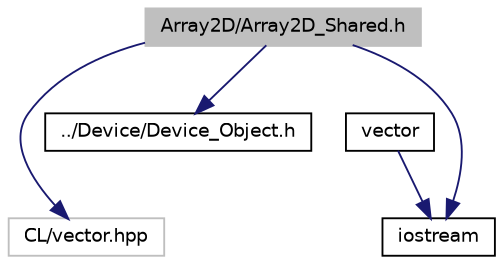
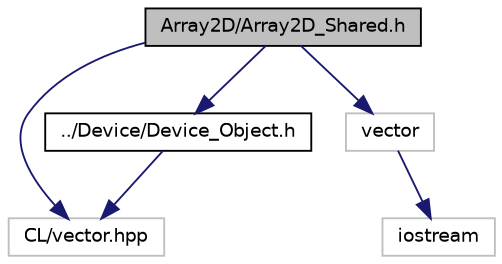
(283, 27) -> (283, 27)
(442, 100) -> (329, 73)
(390, 132) -> (390, 132)
none -> (139, 178)
(439, 237) -> (439, 237)
